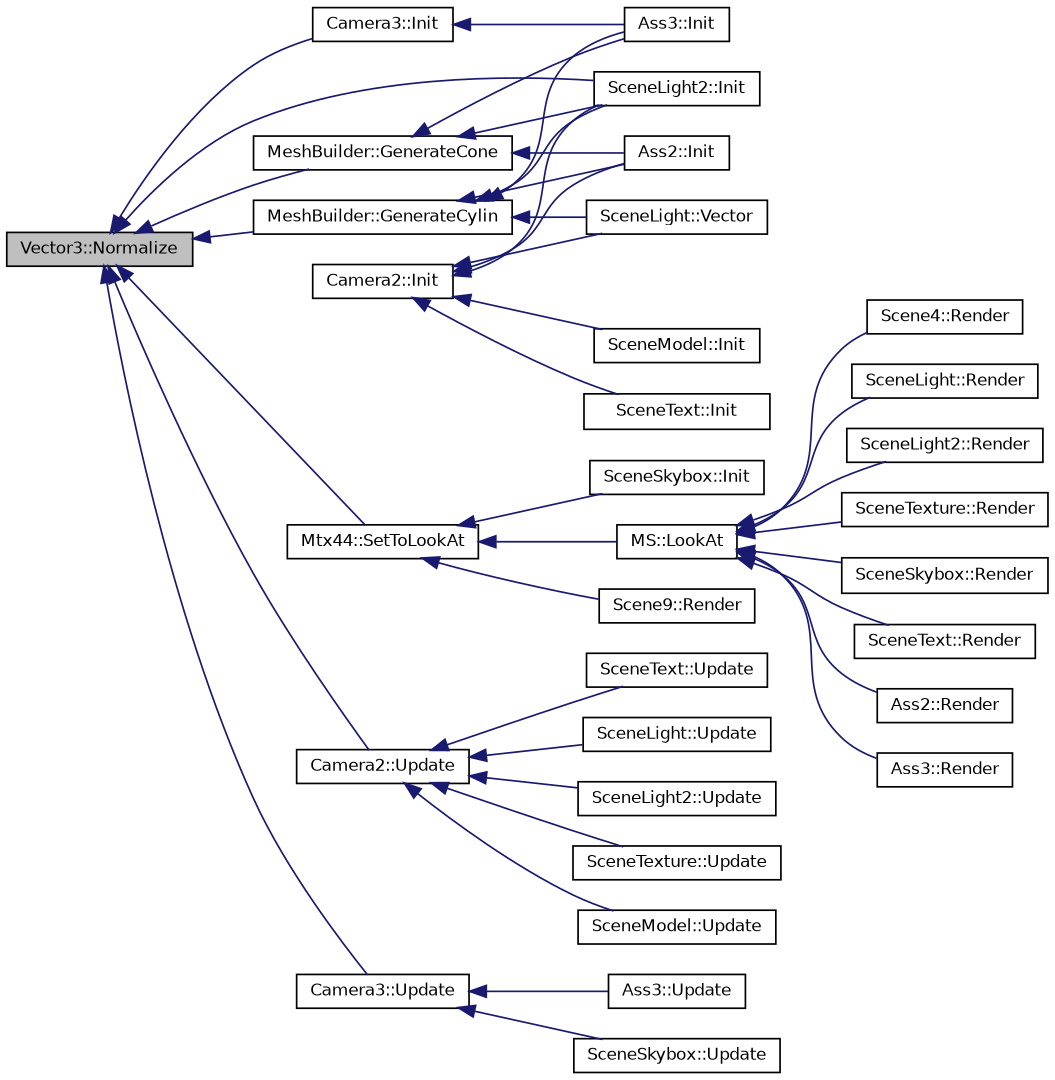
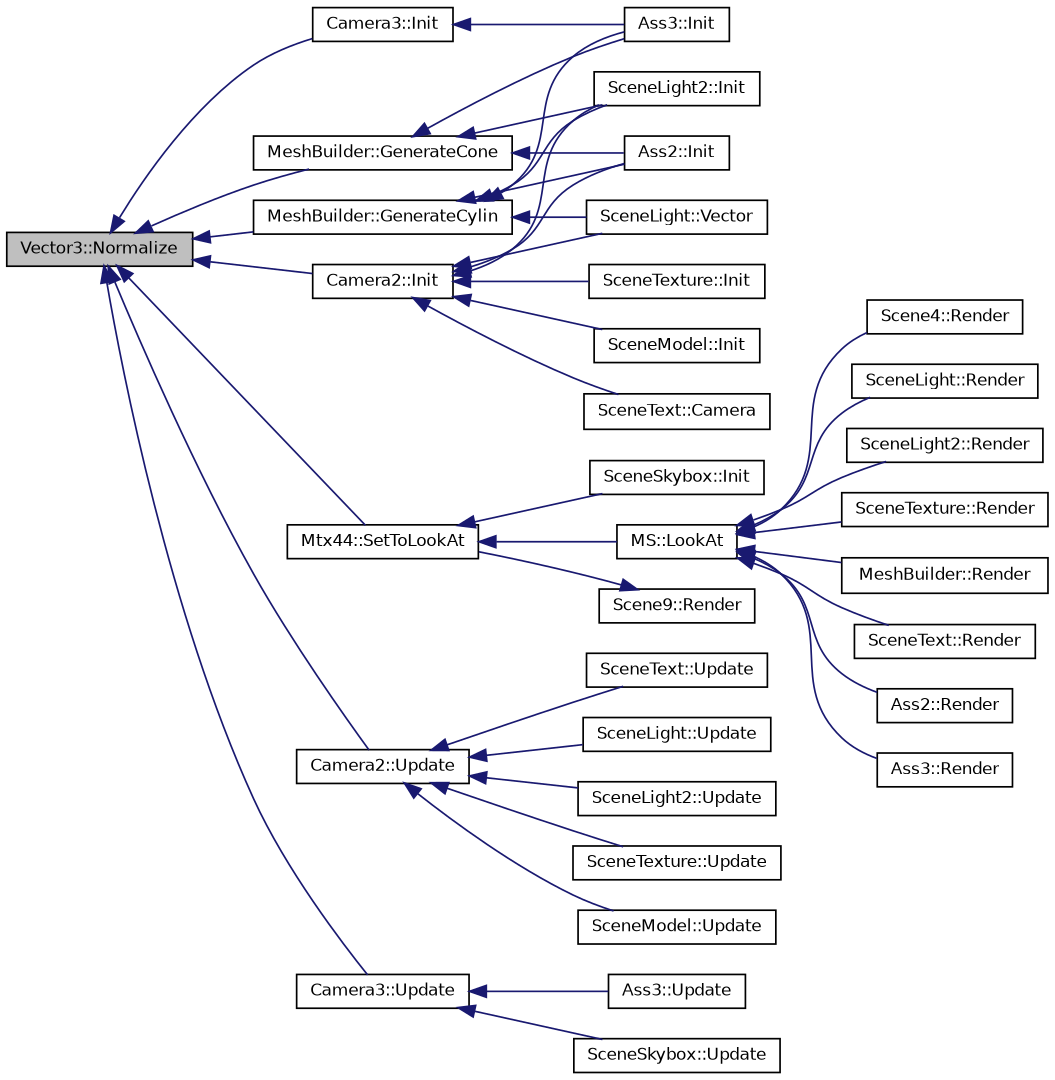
(340, 95) -> (261, 268)
none -> (677, 281)
(677, 412) -> (677, 412)
(945, 576) -> (945, 576)
(518, 583) -> (550, 567)
